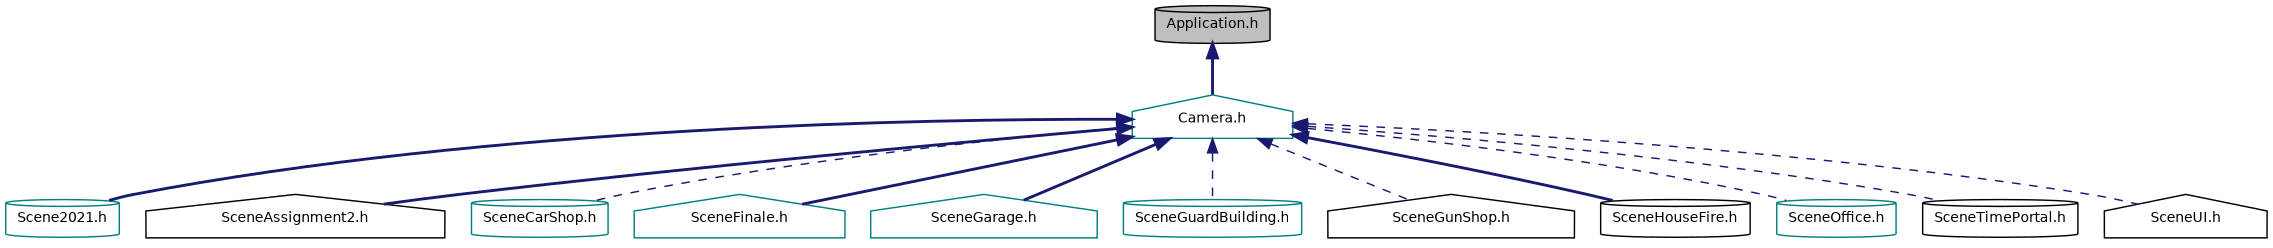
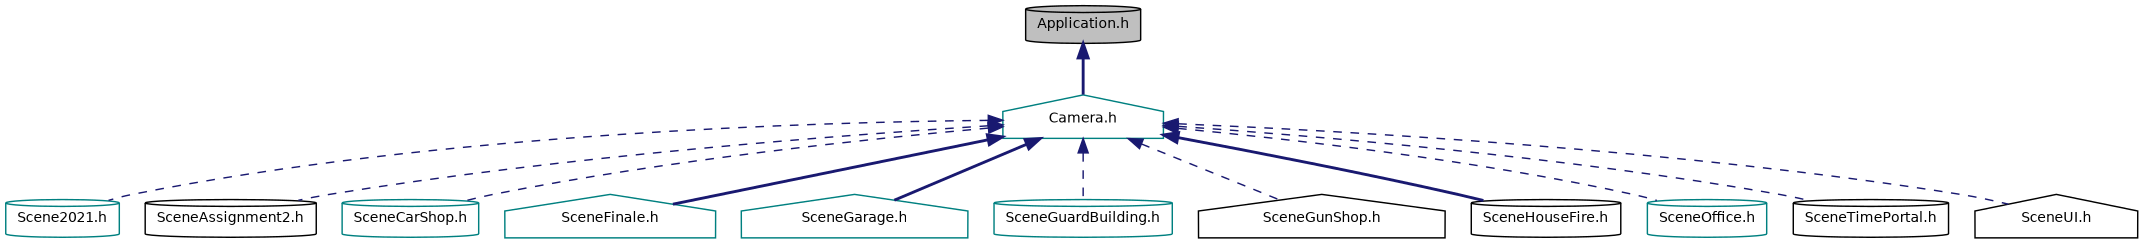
(611, 136) -> (546, 140)
(750, 163) -> (642, 154)
(295, 218) -> (231, 218)
